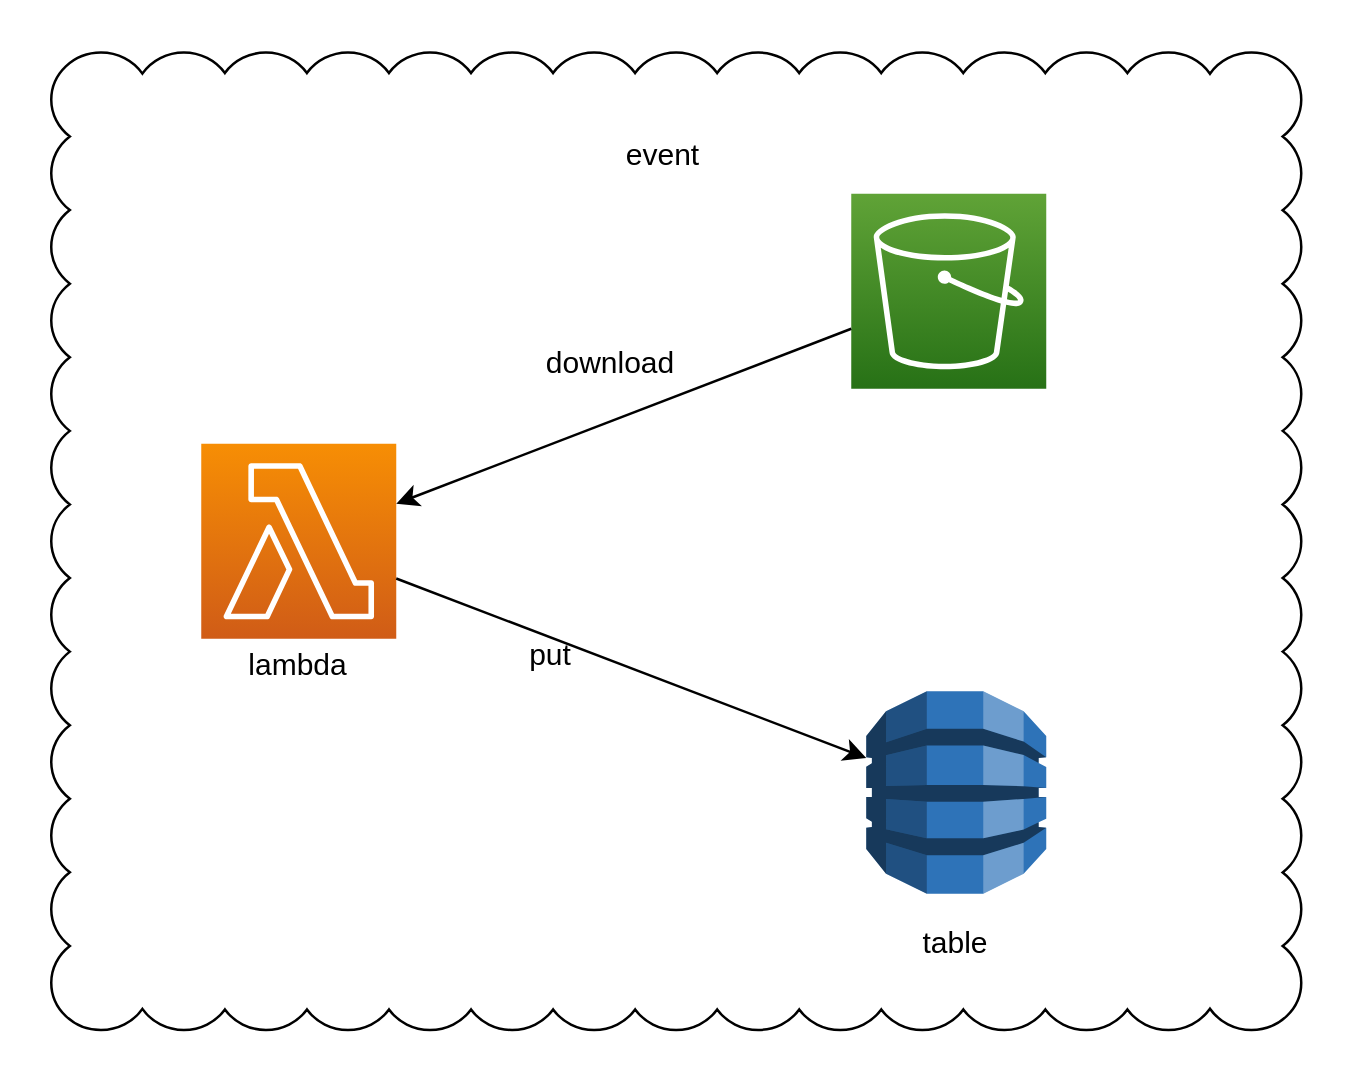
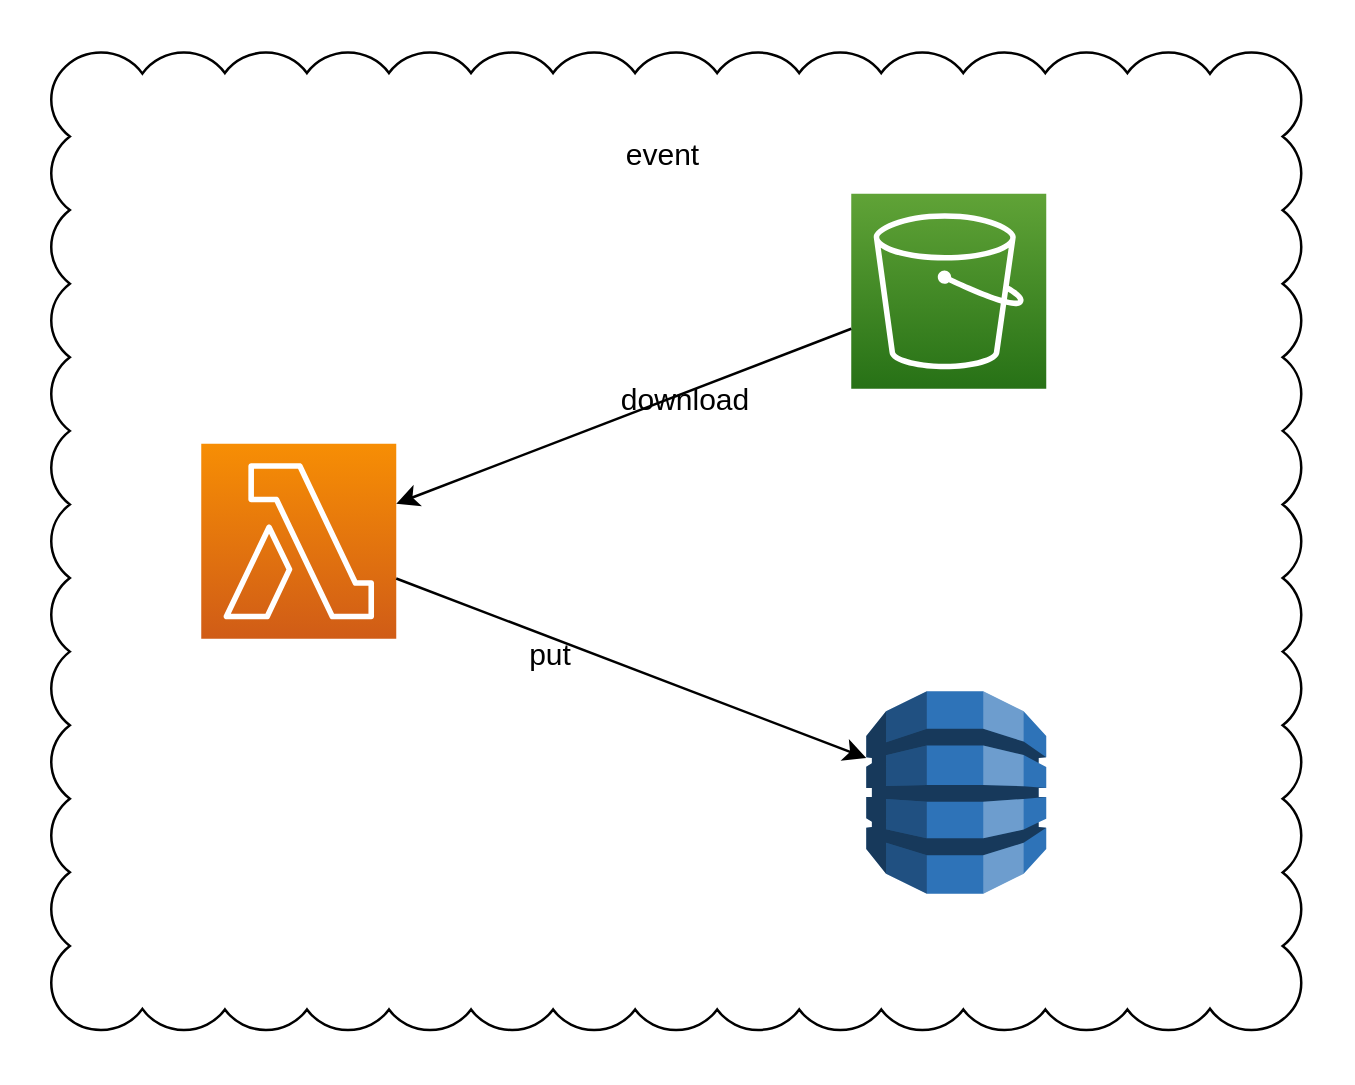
(611, 364) -> (686, 401)
(299, 666) -> none
(956, 944) -> none
